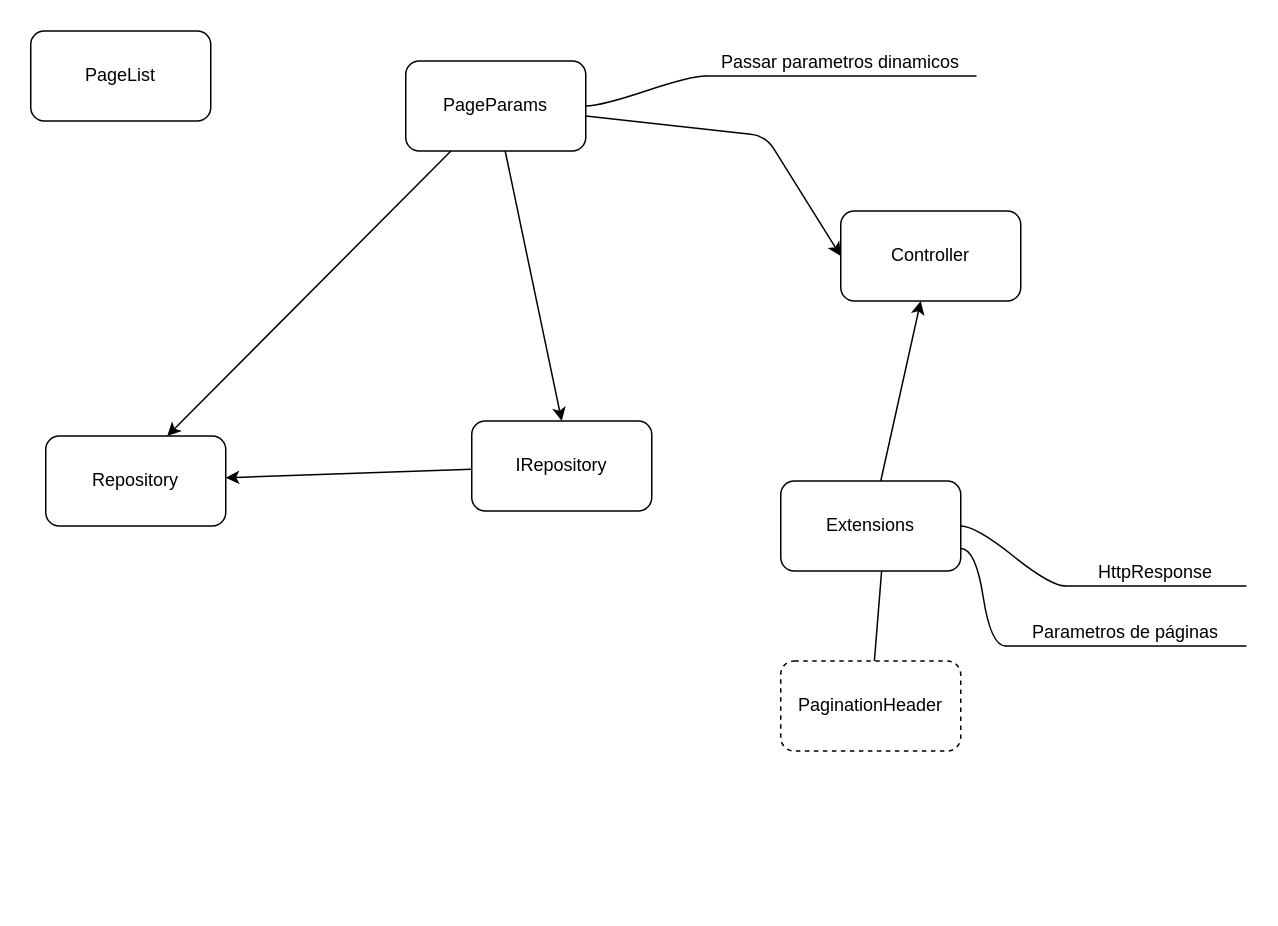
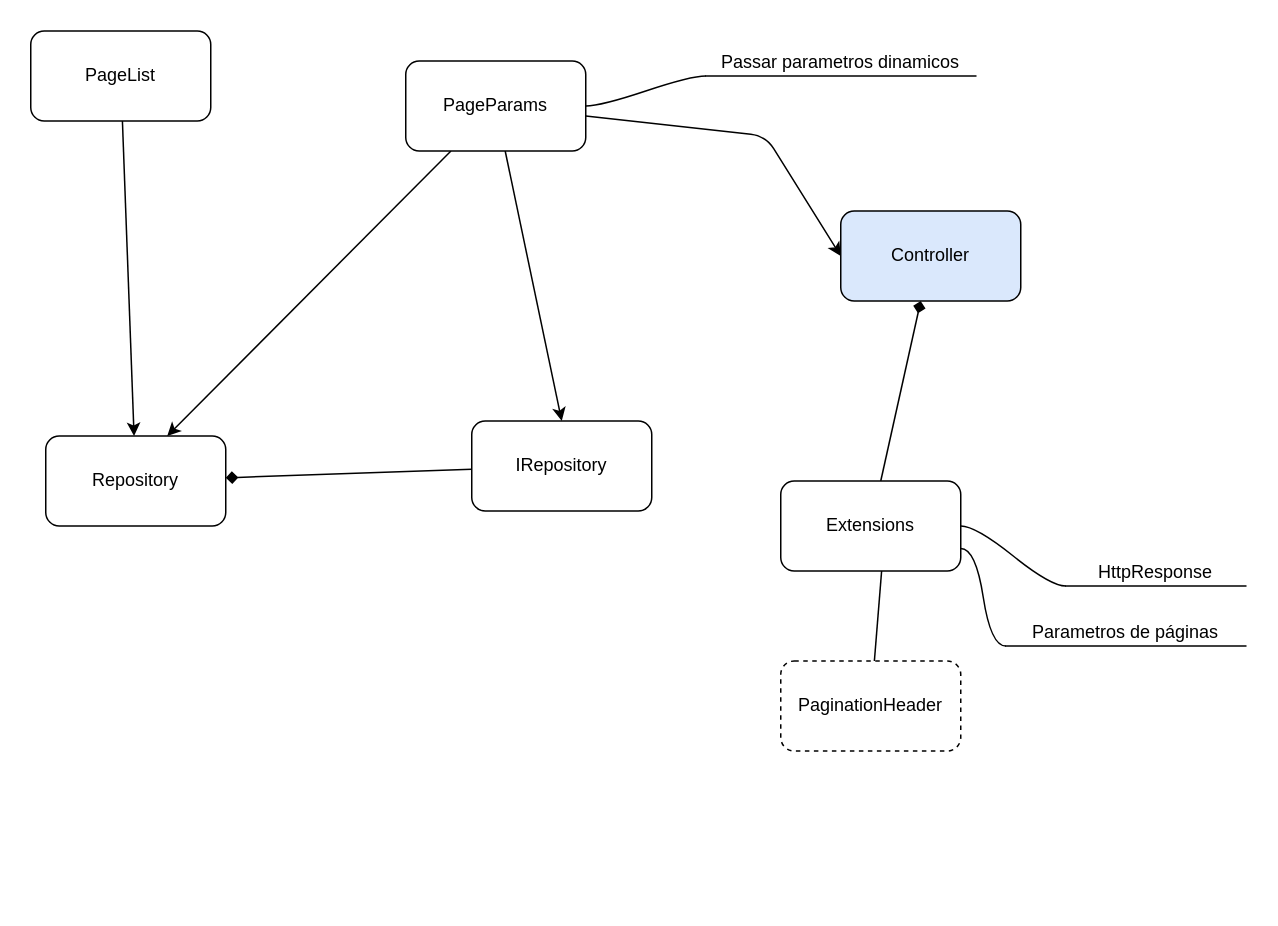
(931, 256) -> (931, 256)
none -> (128, 273)
(918, 312) -> (918, 313)
(237, 477) -> (238, 477)
